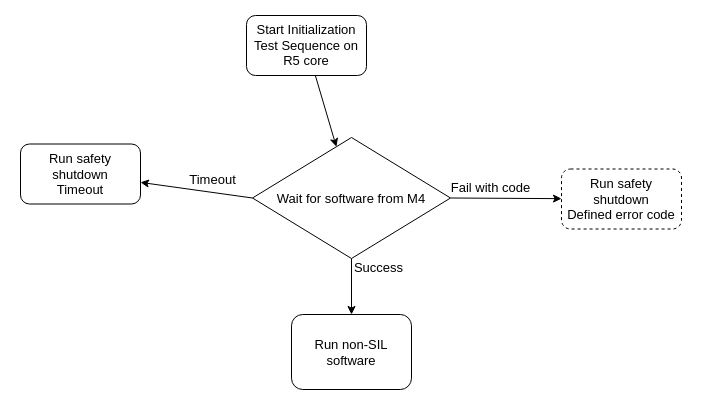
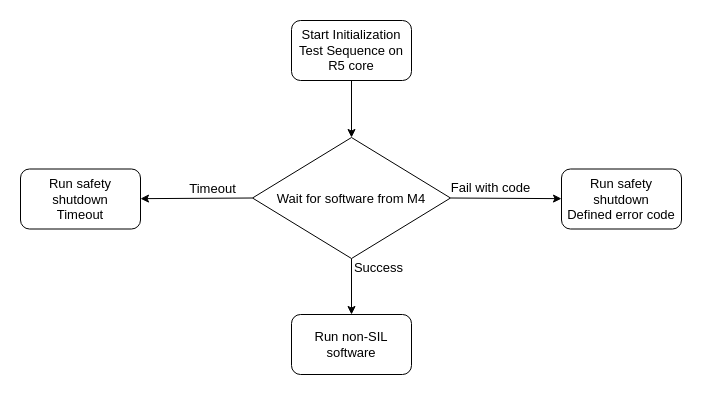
(307, 46) -> (352, 51)
(81, 174) -> (81, 199)
(622, 199) -> (622, 199)
(352, 352) -> (352, 345)
